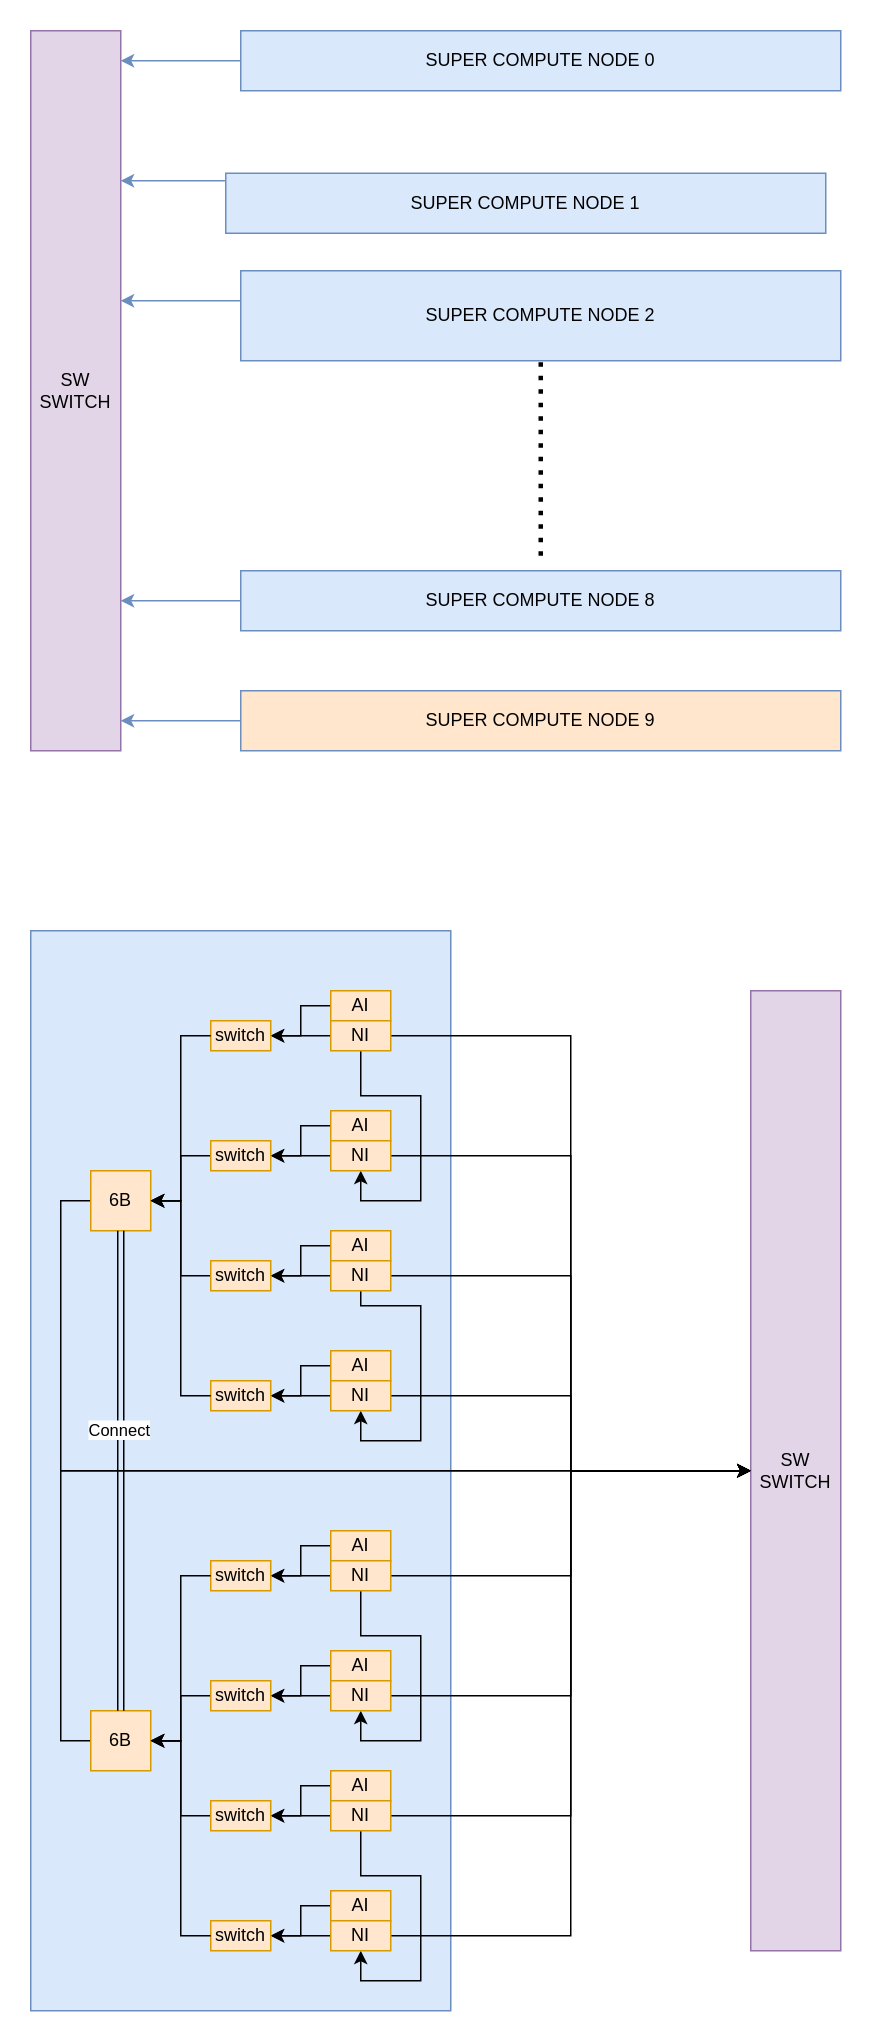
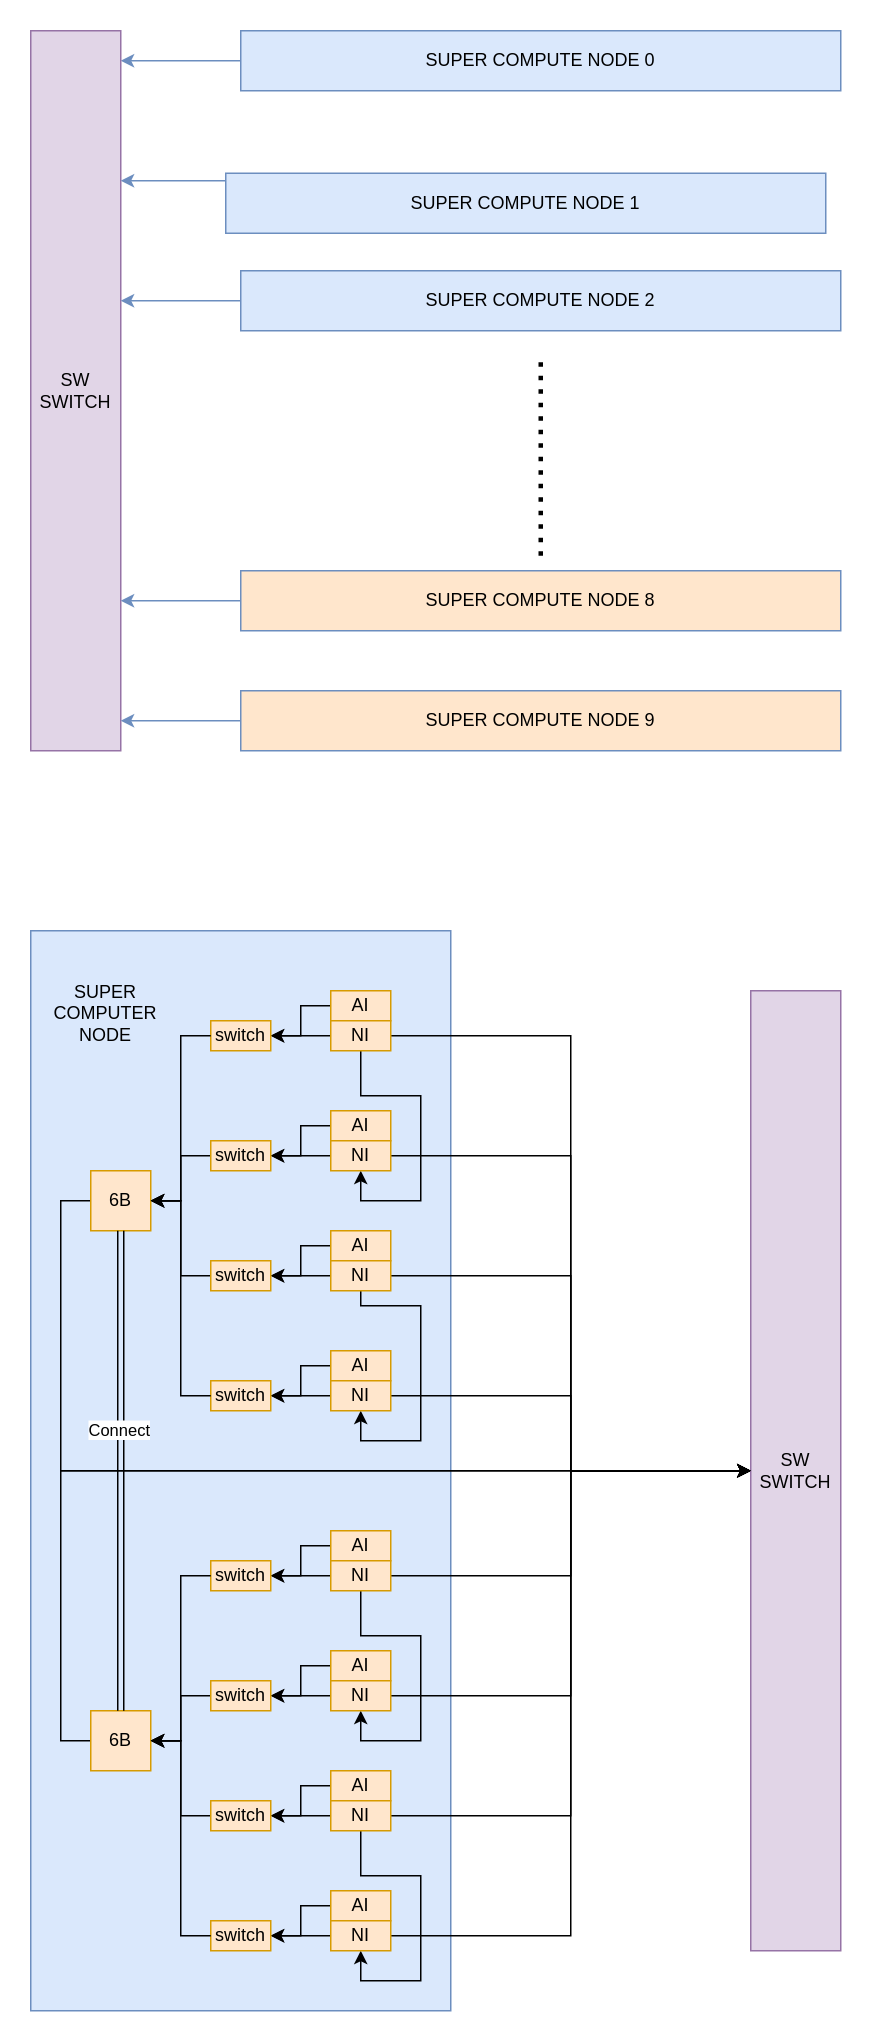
(541, 316) -> (541, 301)
(541, 601) -> (541, 601)
none -> (106, 1013)
